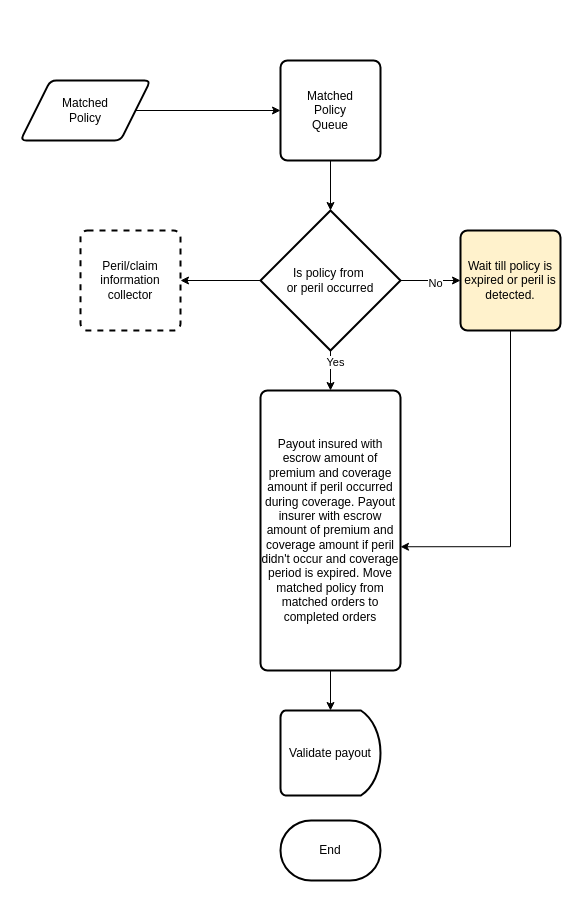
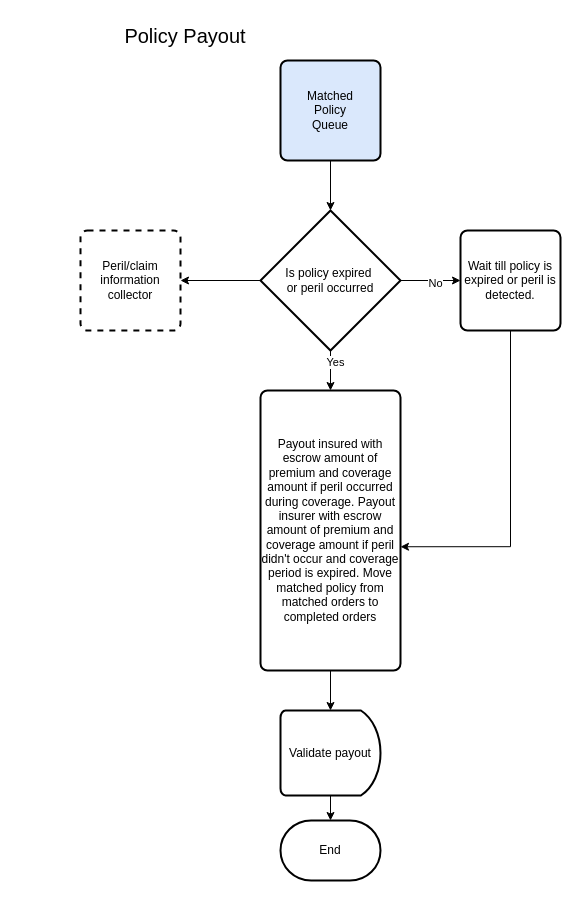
none -> (186, 36)
(86, 111) -> none
(205, 111) -> none
(331, 111) -> (331, 111)
(331, 281) -> (331, 281)
(511, 281) -> (511, 281)
none -> (331, 812)
